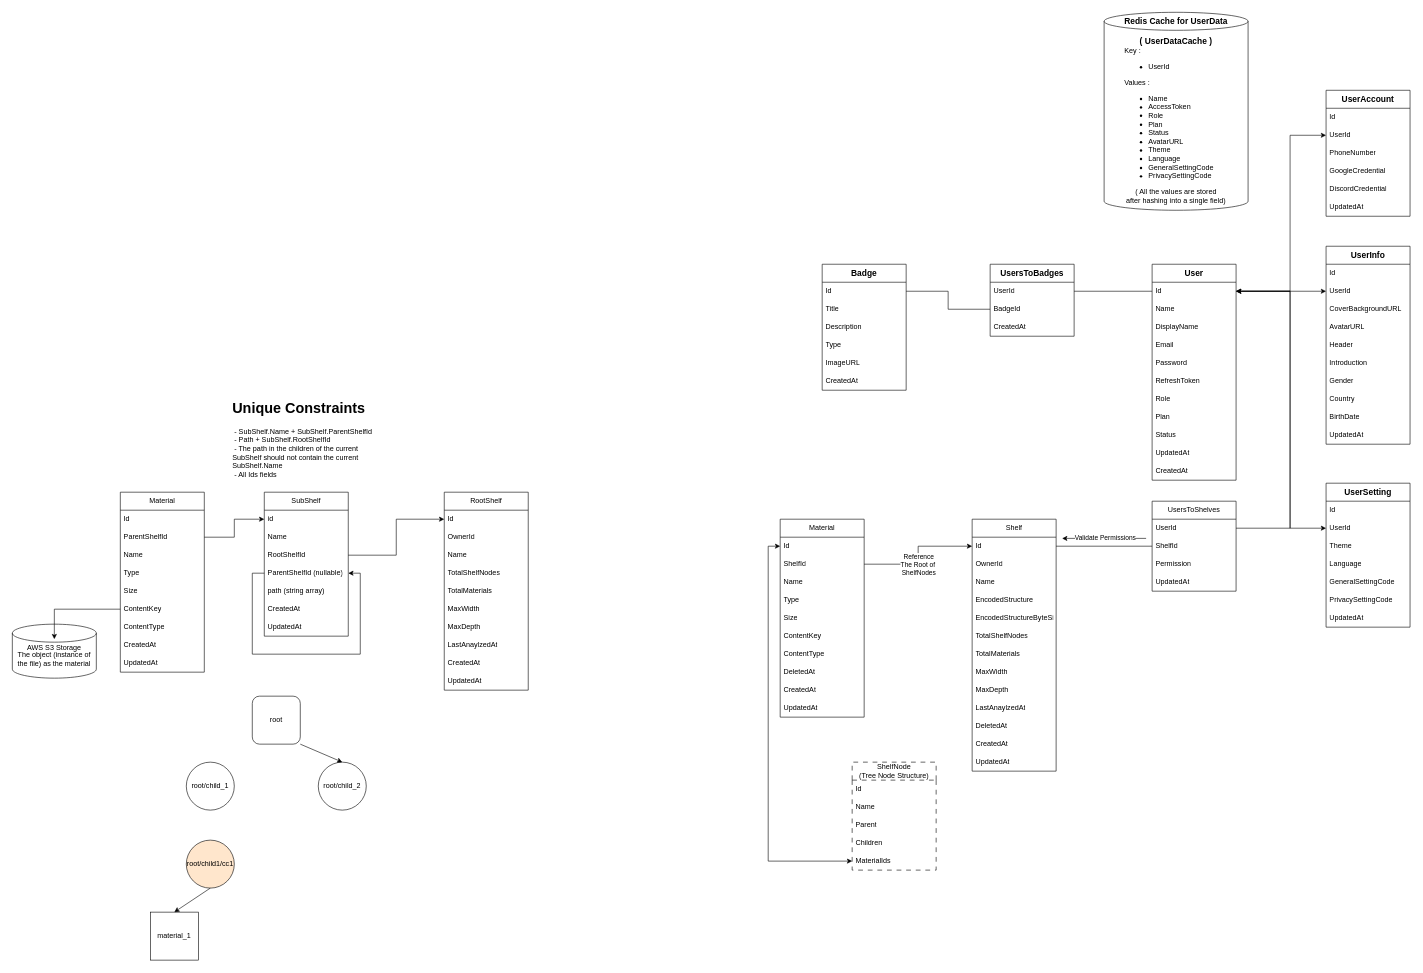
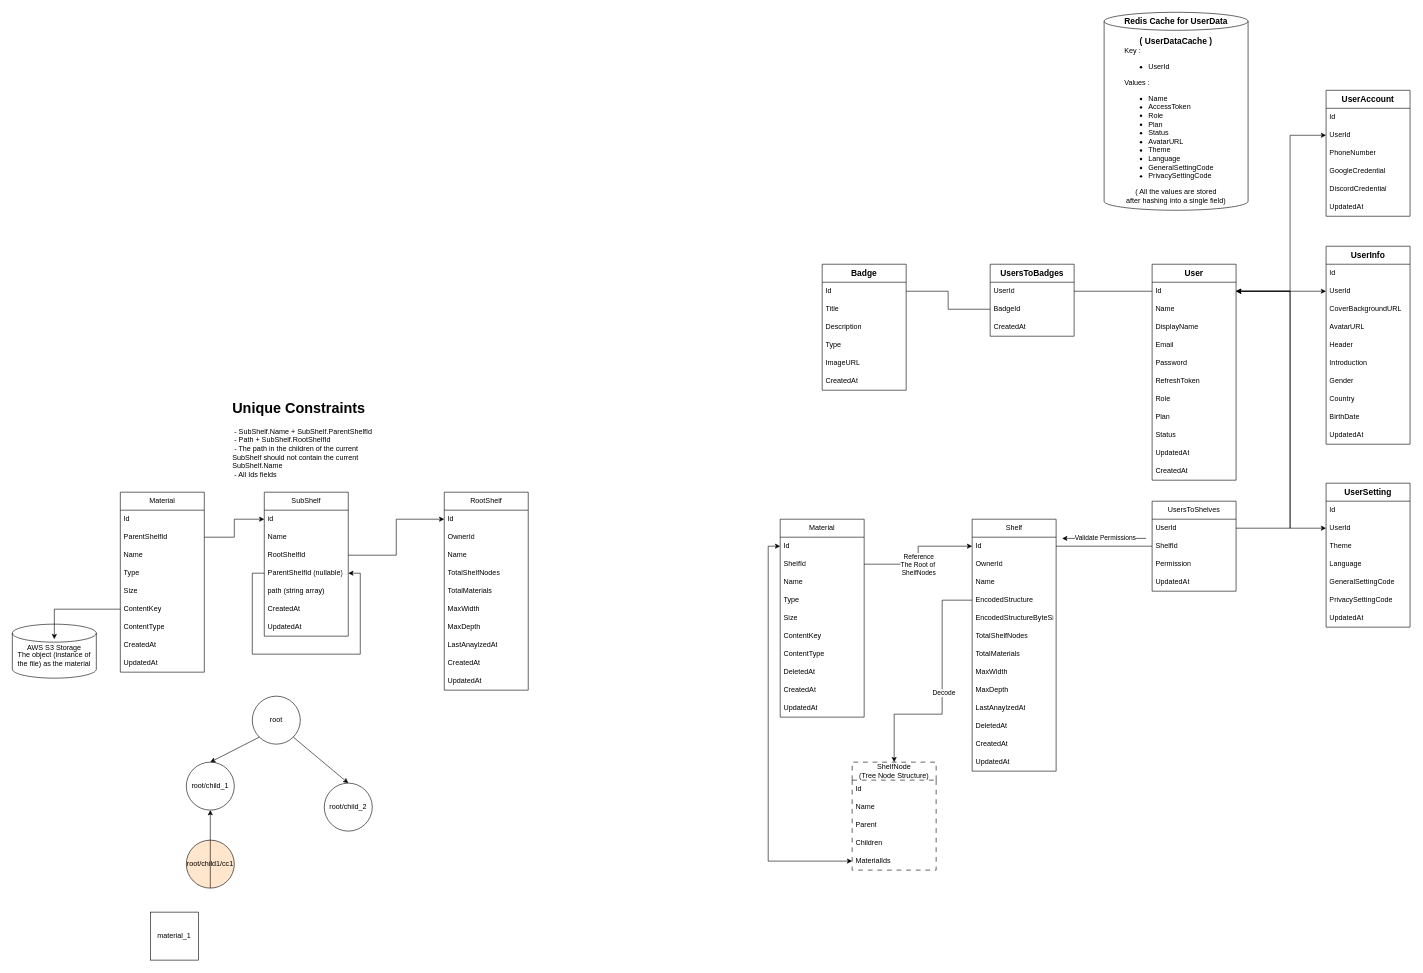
none -> (942, 692)
(276, 720) -> (276, 720)
none -> (252, 741)
(342, 786) -> (348, 807)
(193, 900) -> (210, 815)
